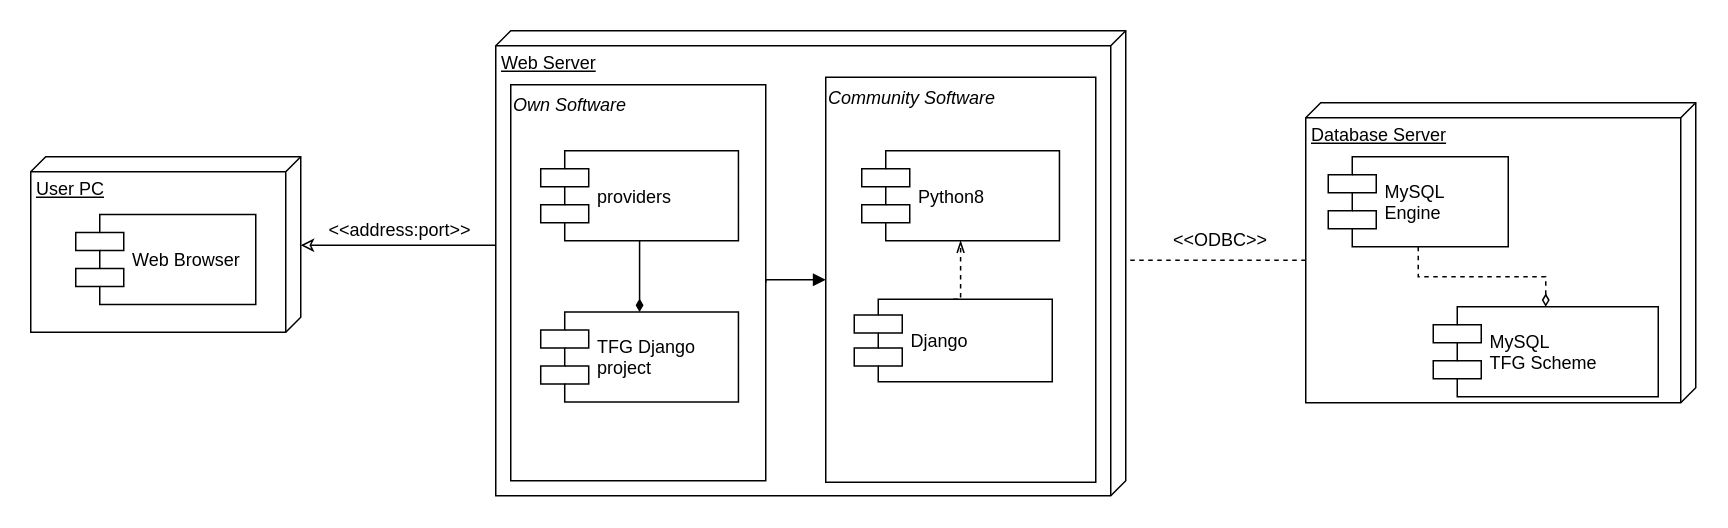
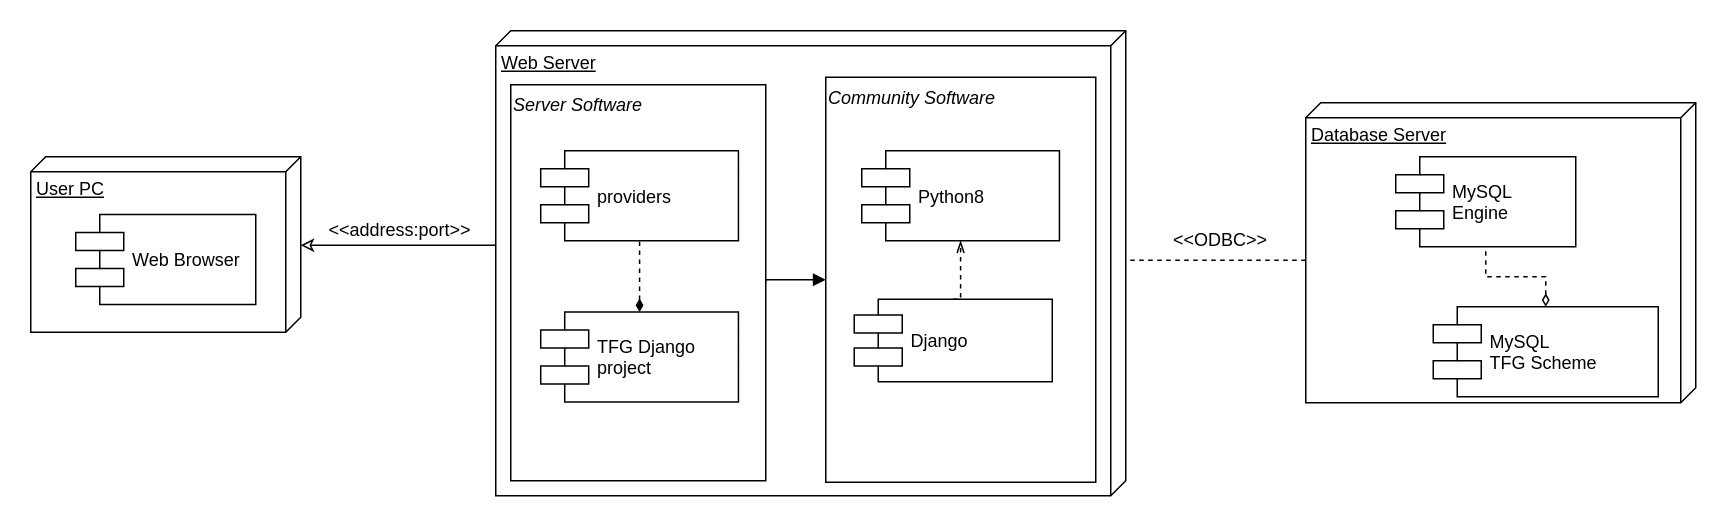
(572, 106) -> (587, 106)
(1418, 202) -> (1486, 202)
(640, 271) -> (640, 271)
